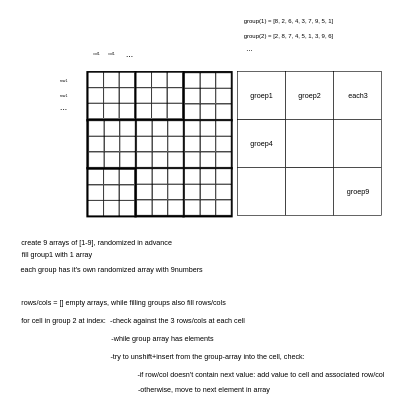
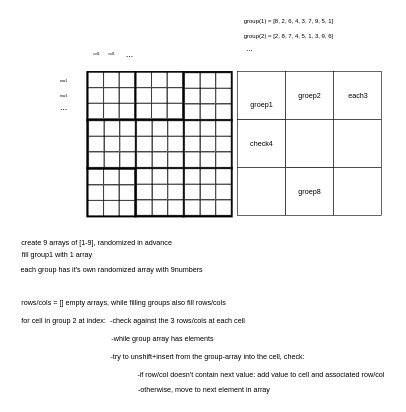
(261, 96) -> (261, 105)
(262, 144) -> (262, 144)
none -> (309, 192)
(358, 192) -> none
